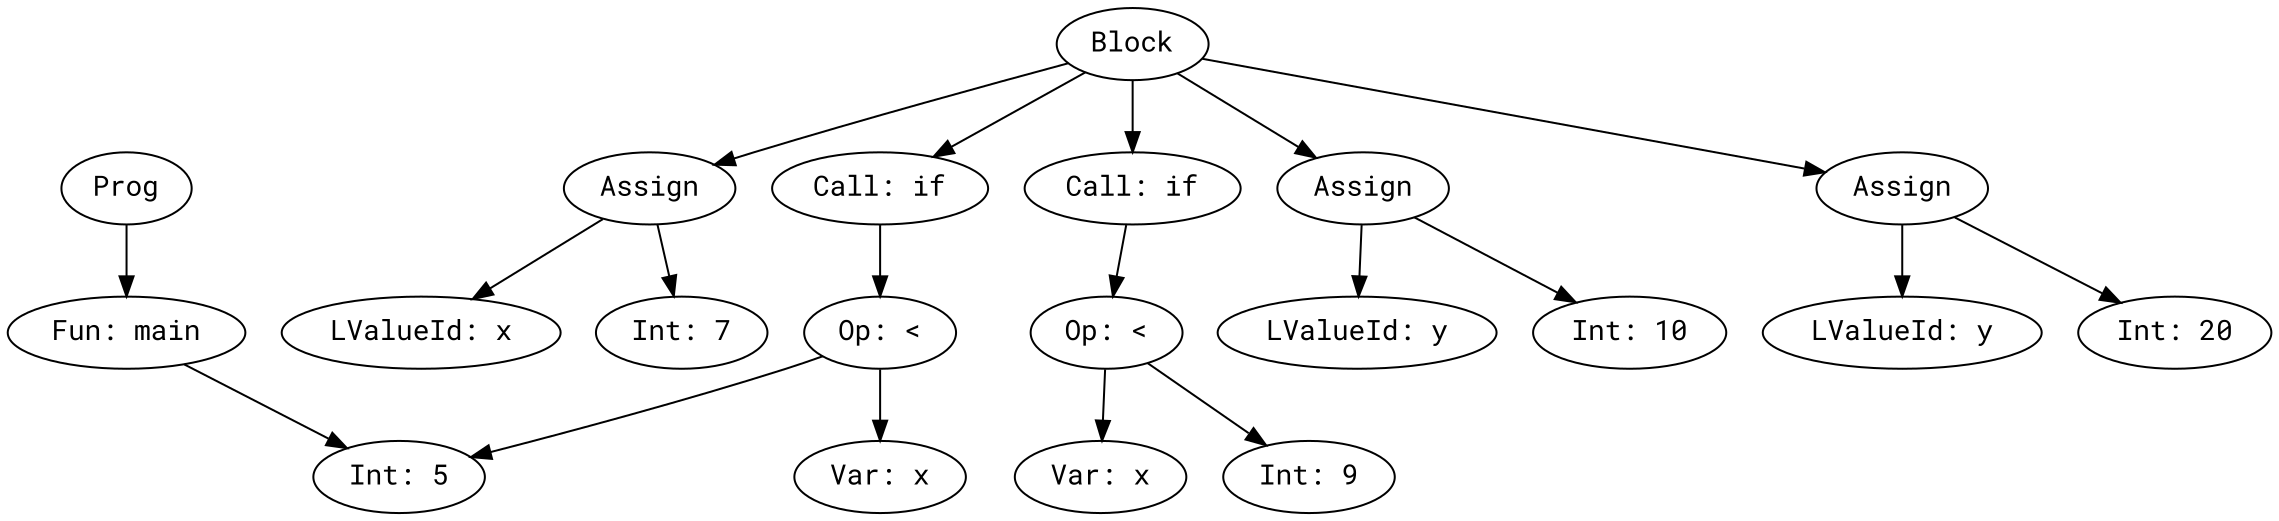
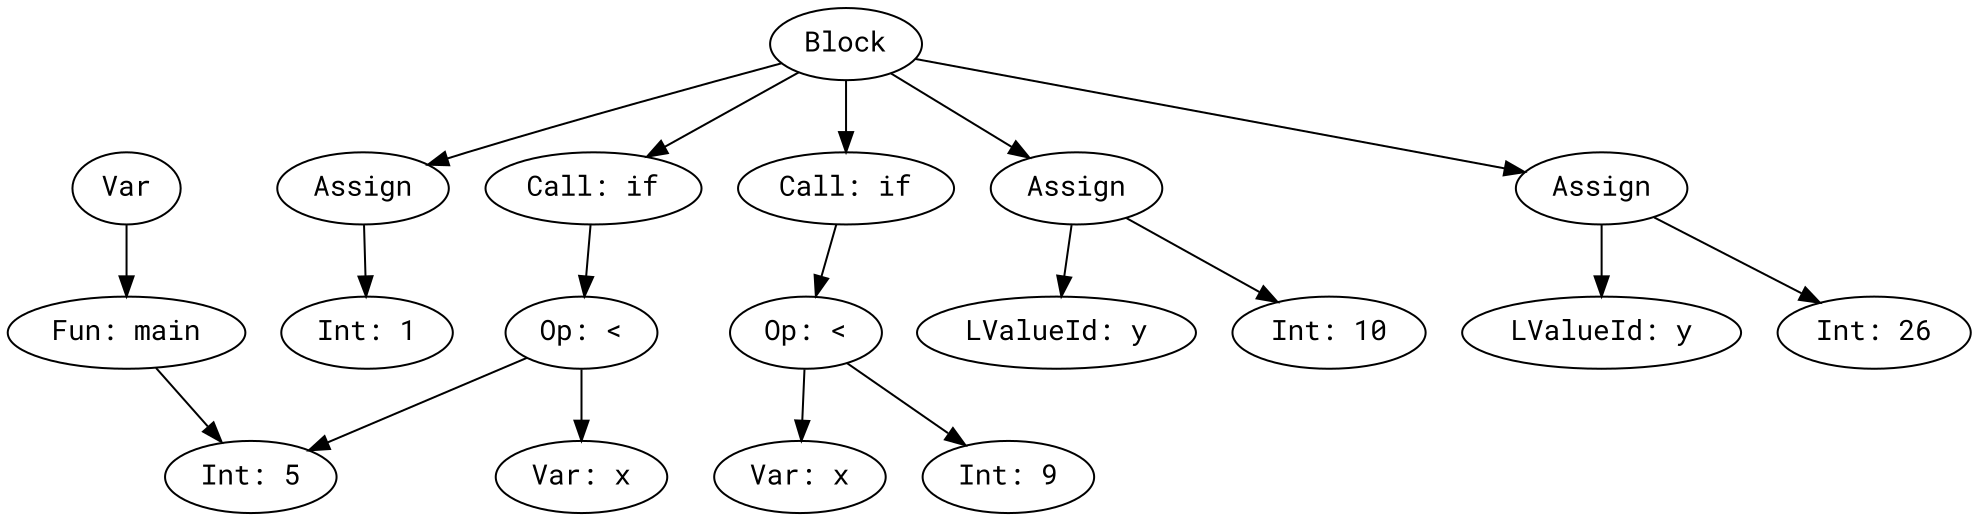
(127, 188) -> (127, 188)
(421, 333) -> none
(682, 333) -> (367, 333)
(2175, 333) -> (1874, 333)
